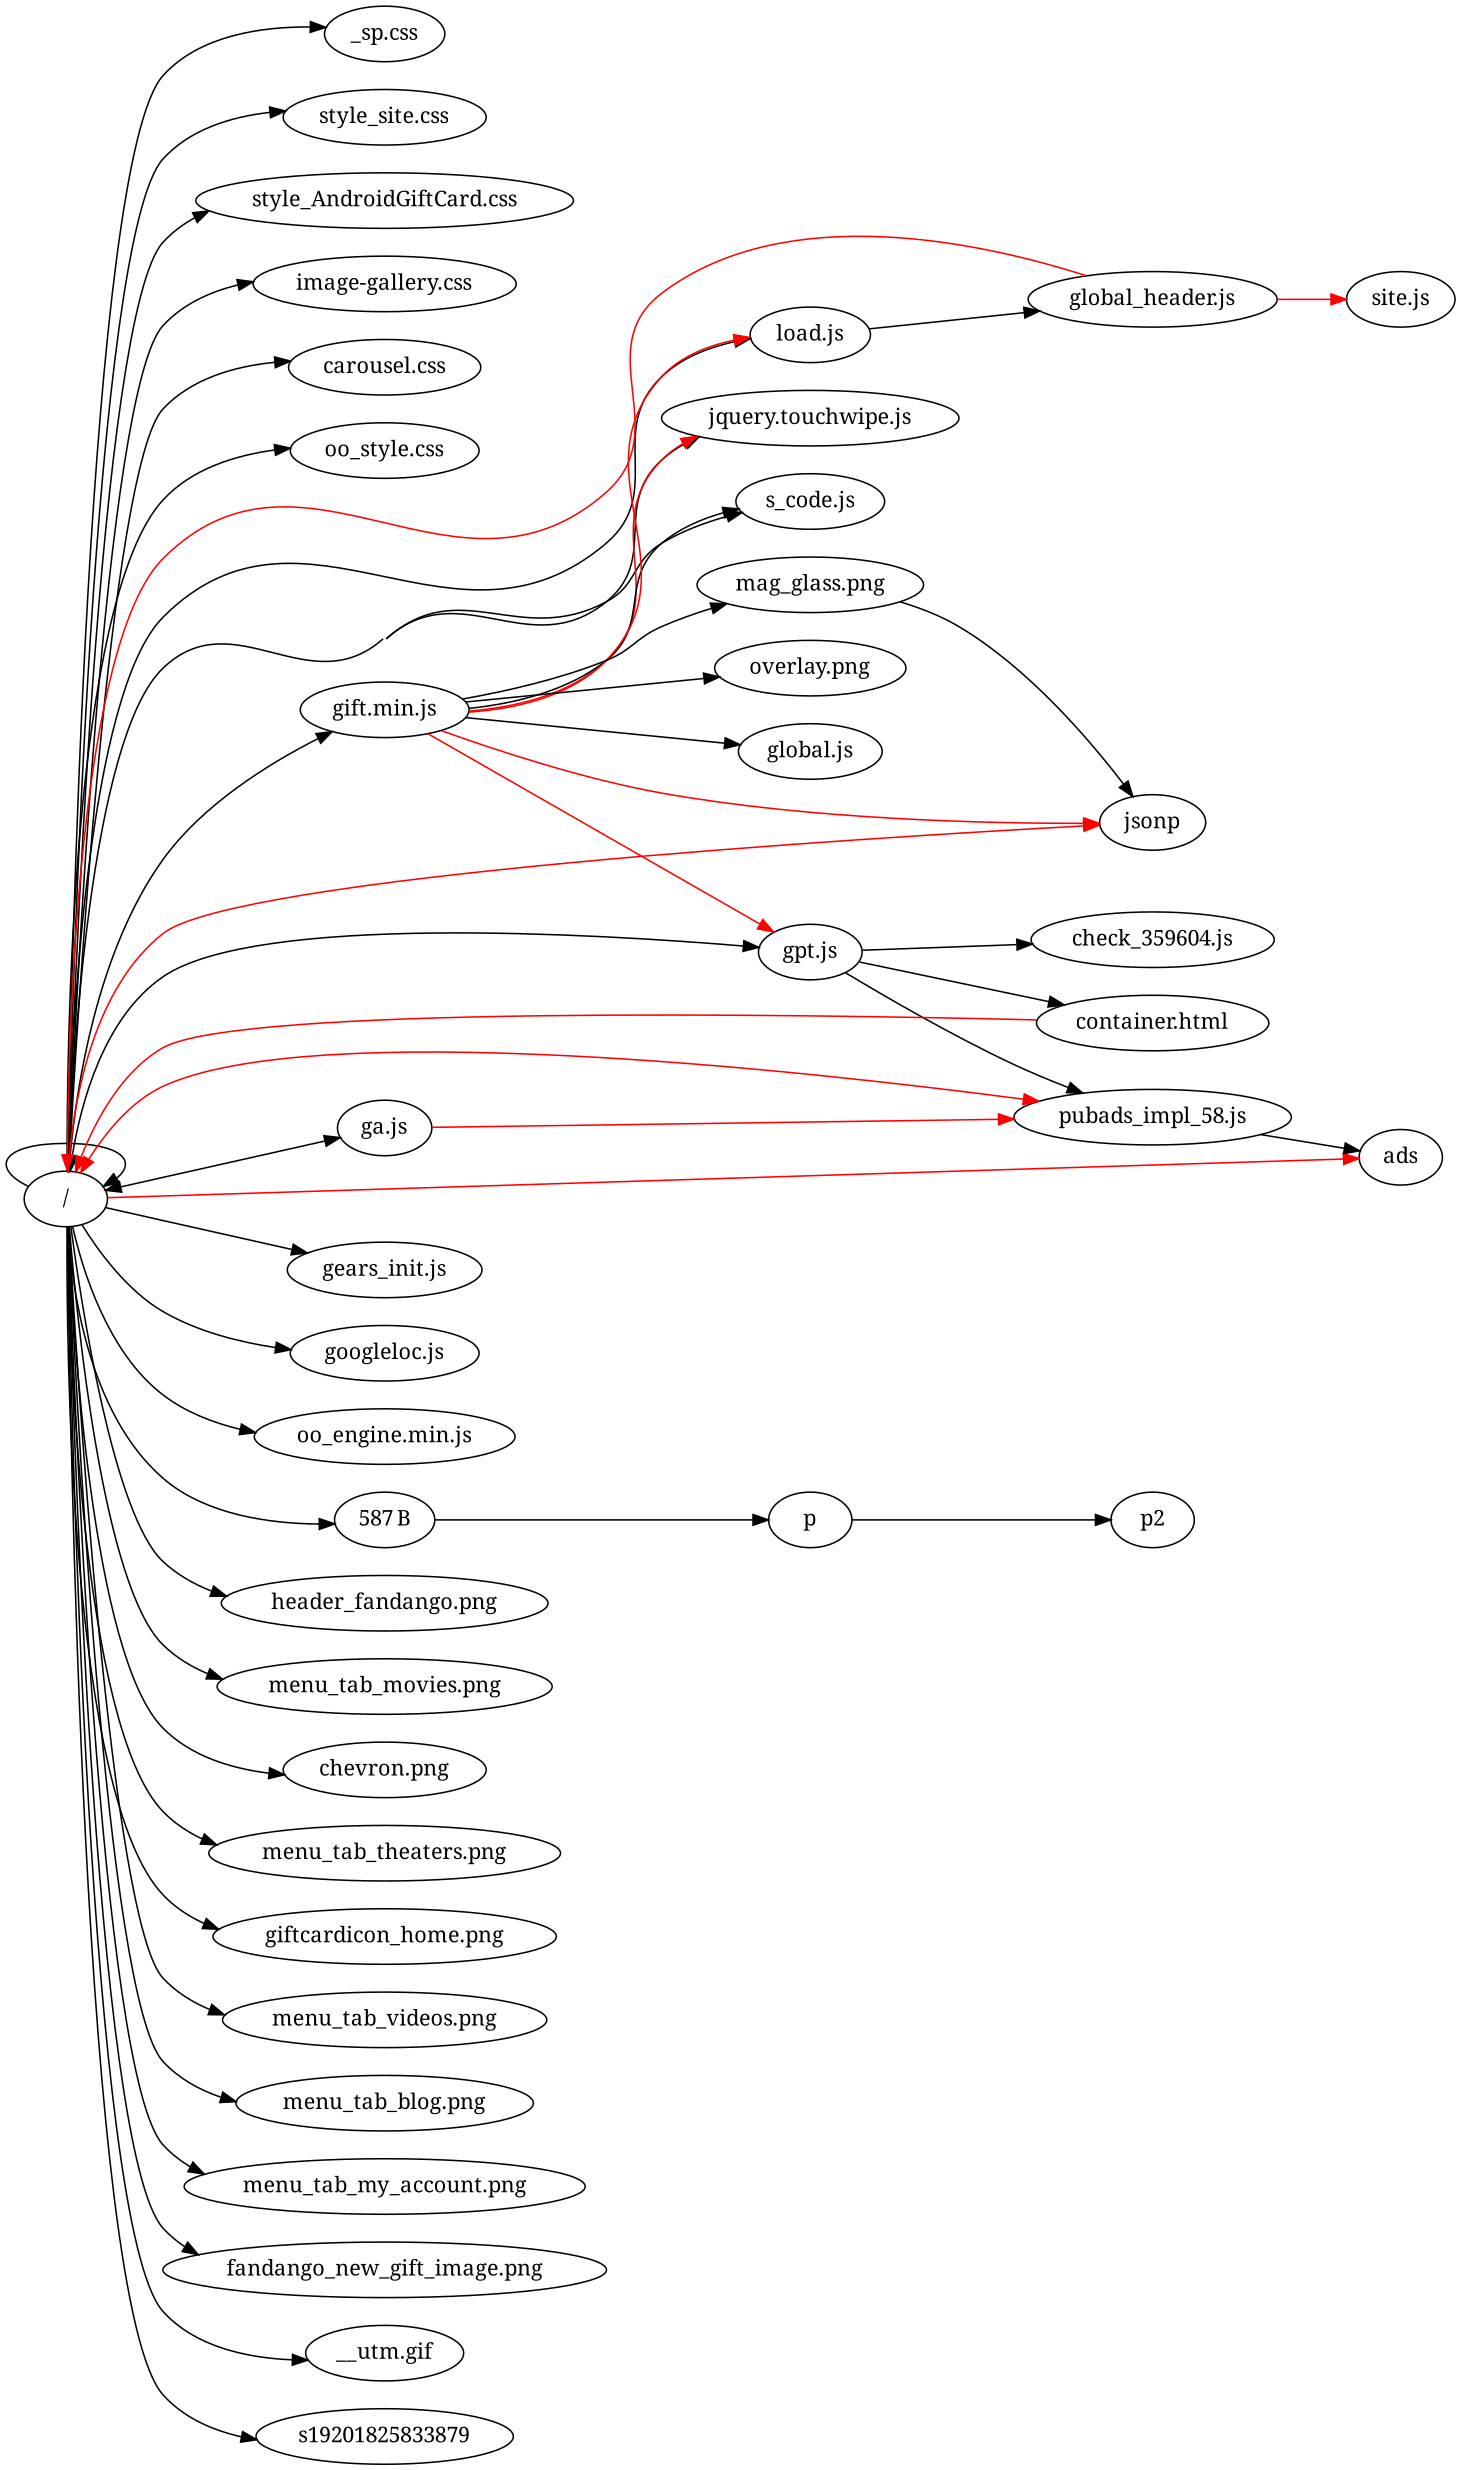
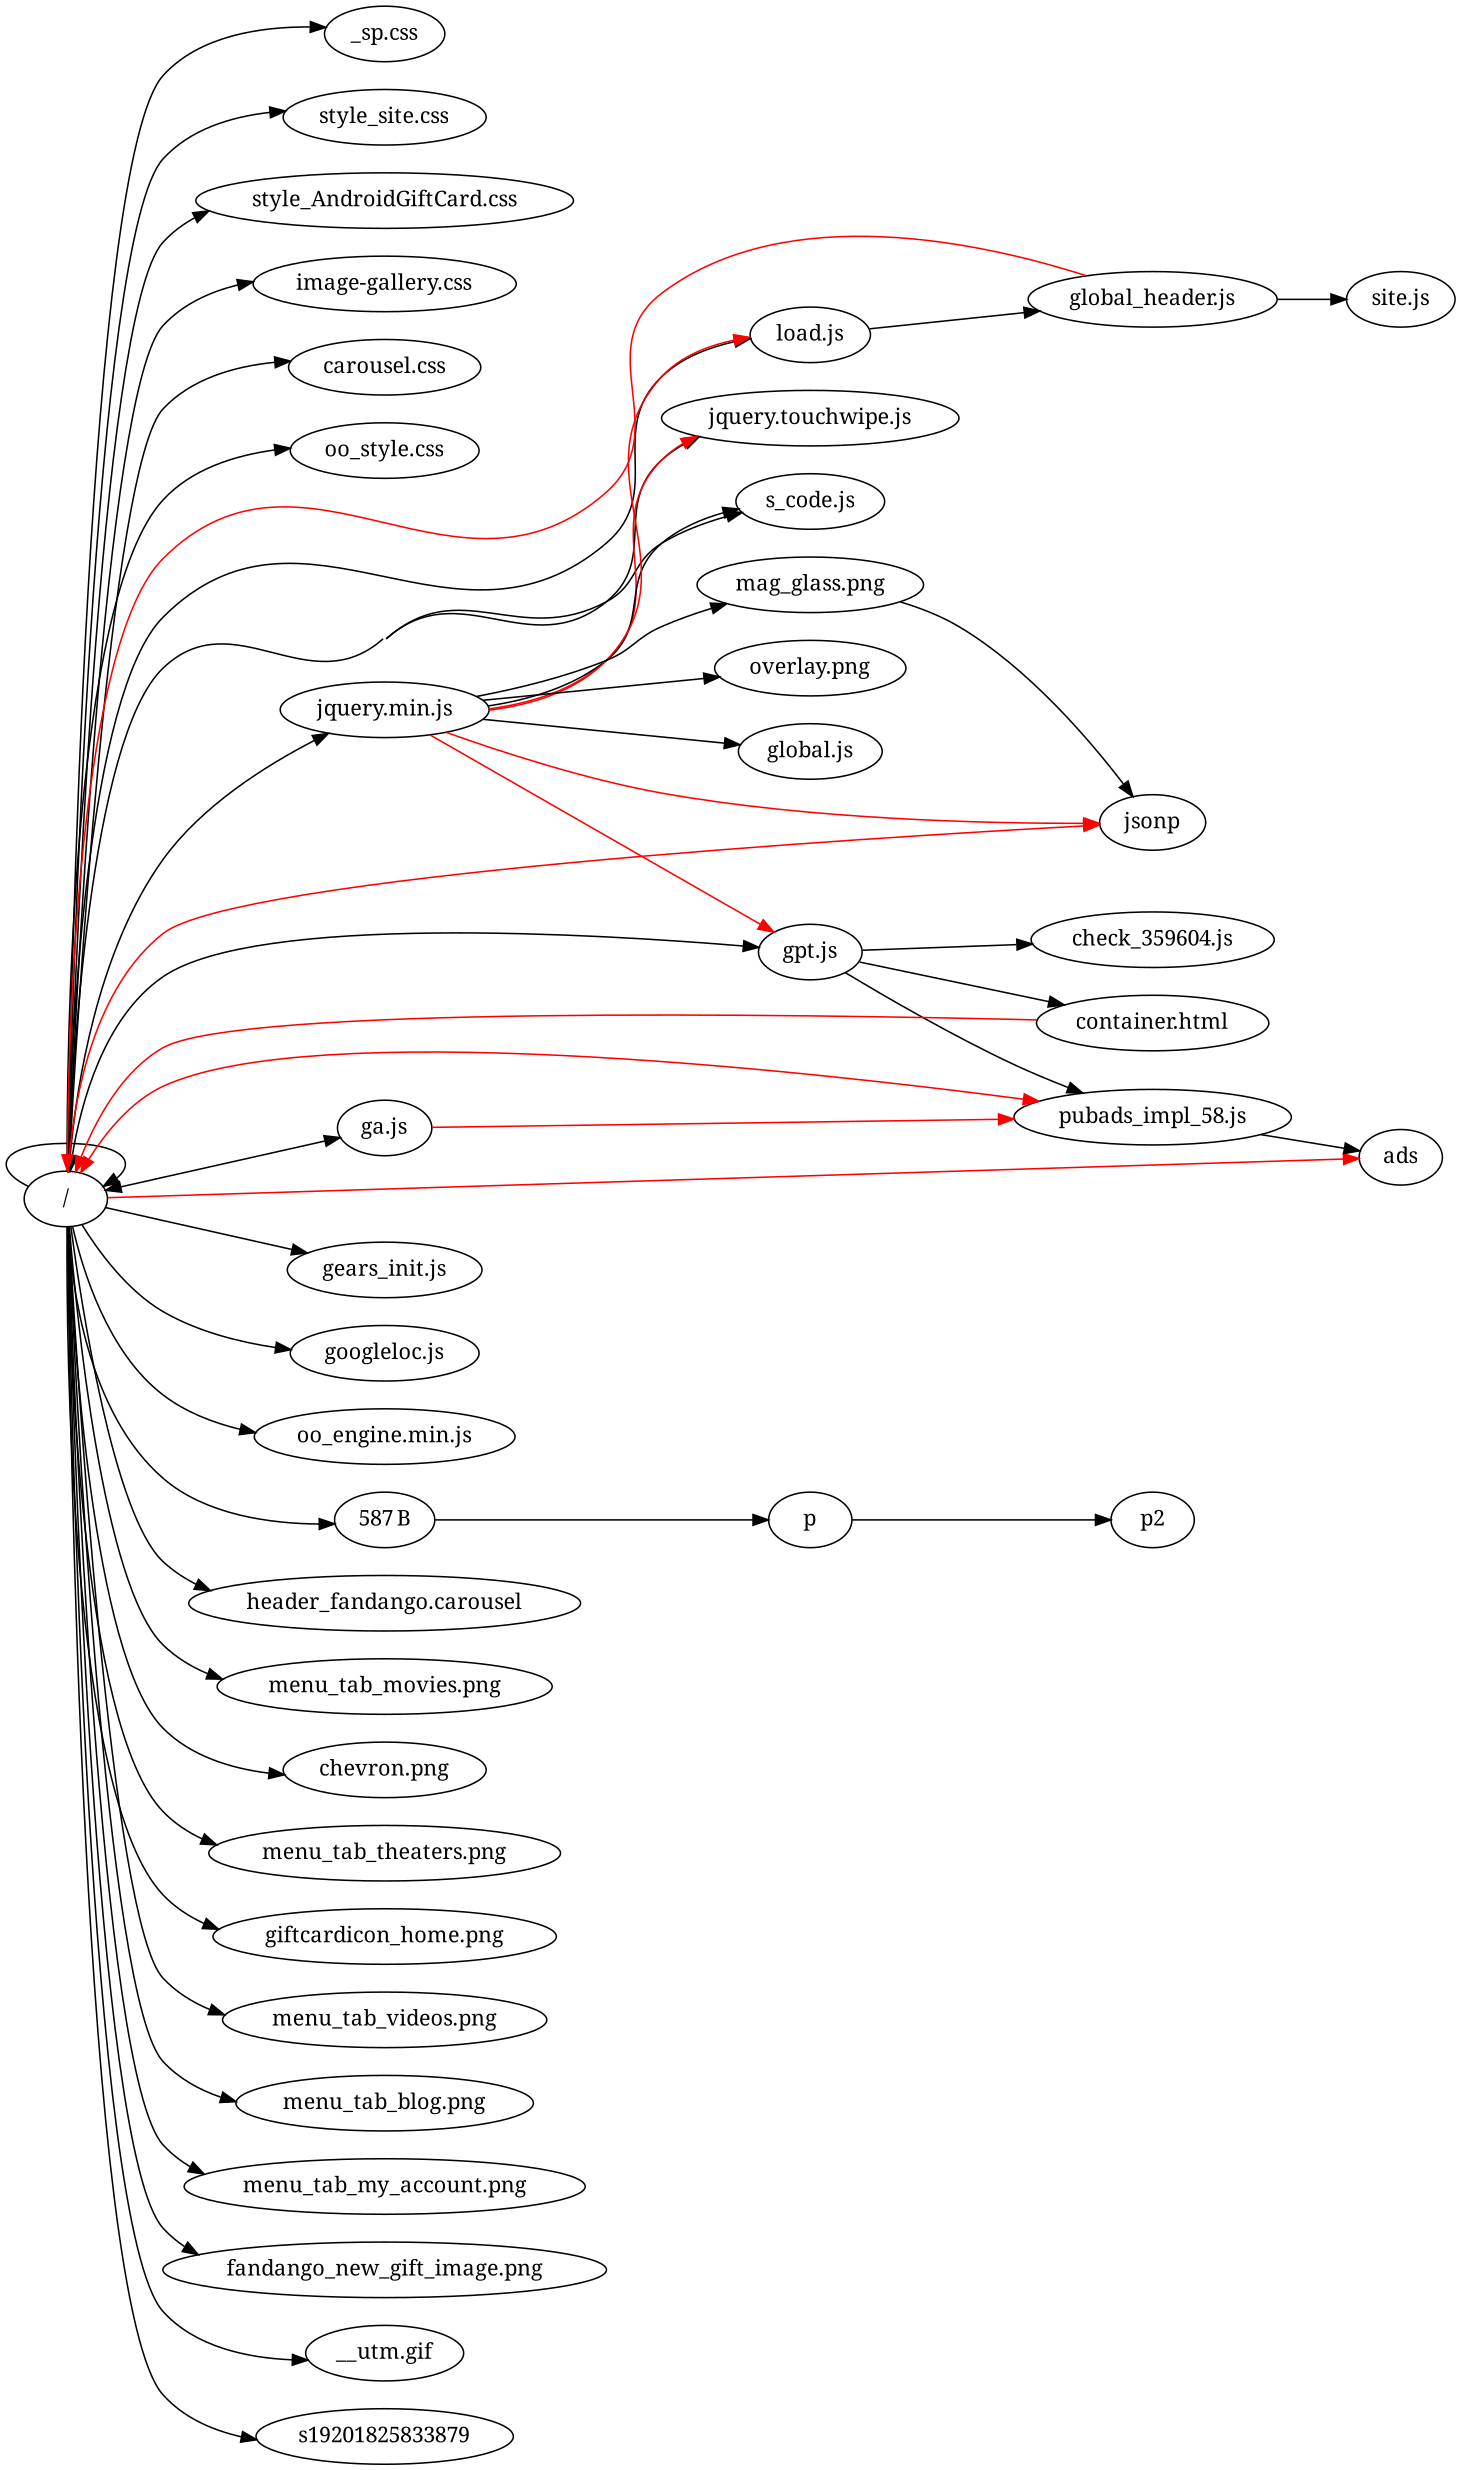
(1304, 299) -> (1304, 299)
(385, 710) -> (385, 710)
(385, 1603) -> (385, 1603)
